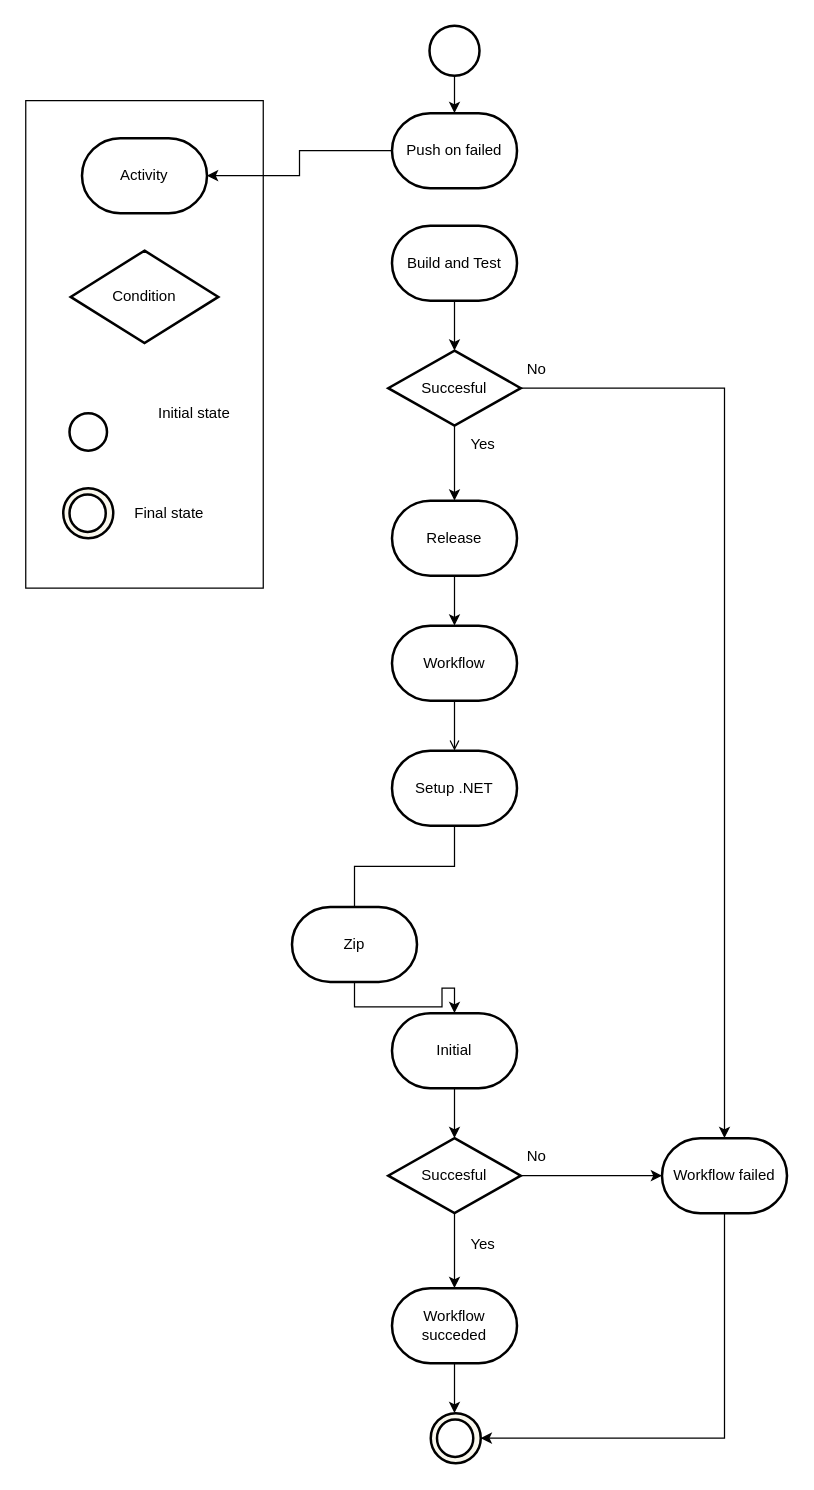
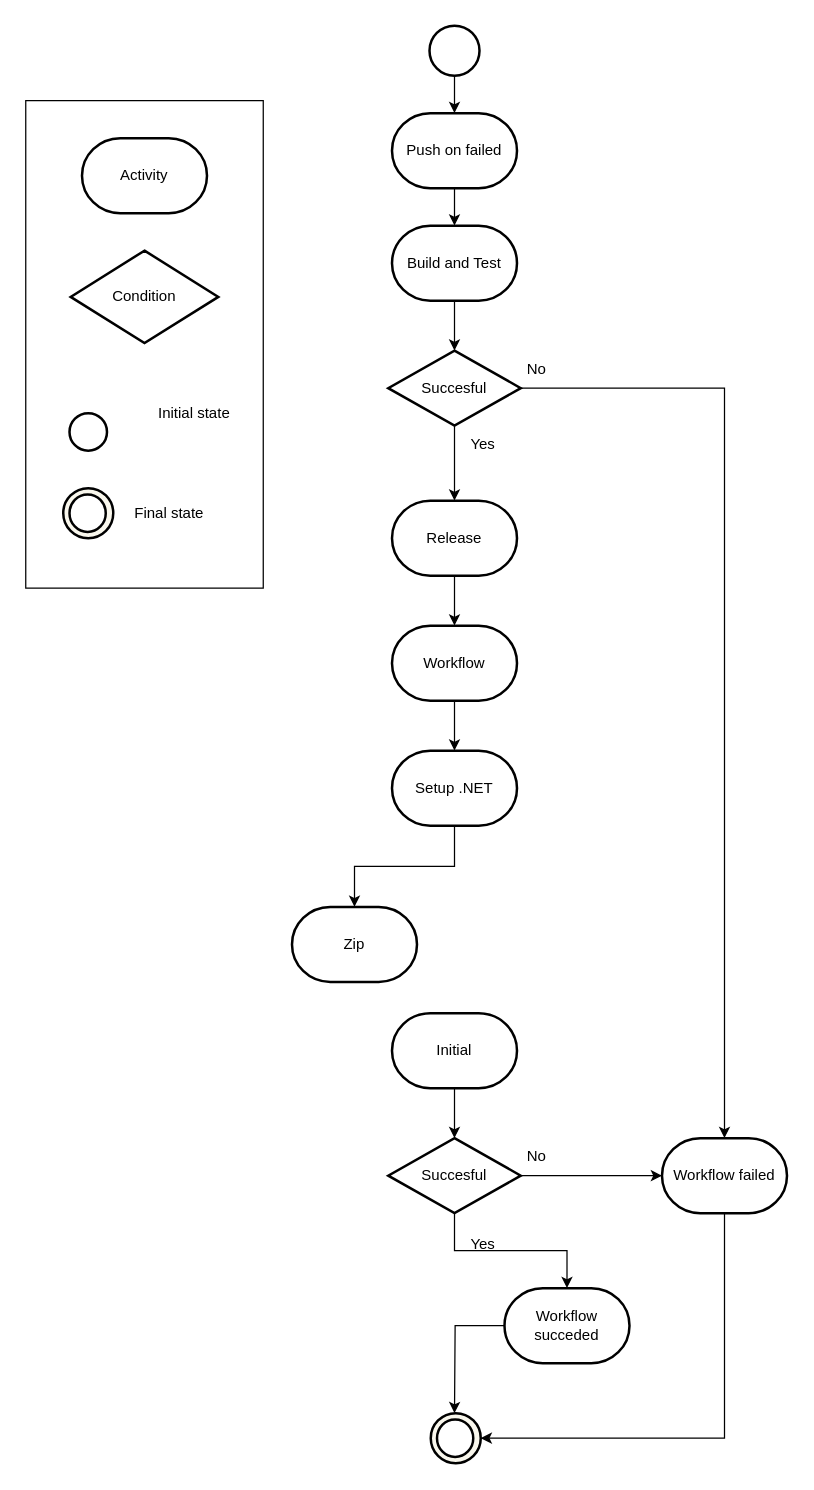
(299, 159) -> (454, 211)
(454, 743) -> (454, 741)
(354, 900) -> (354, 897)
(409, 1007) -> none
(454, 1326) -> (567, 1326)
